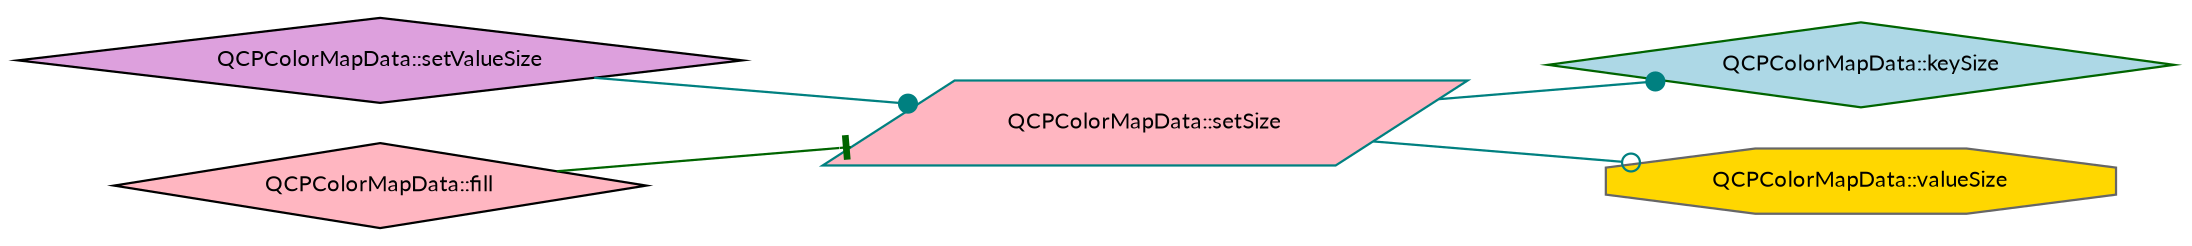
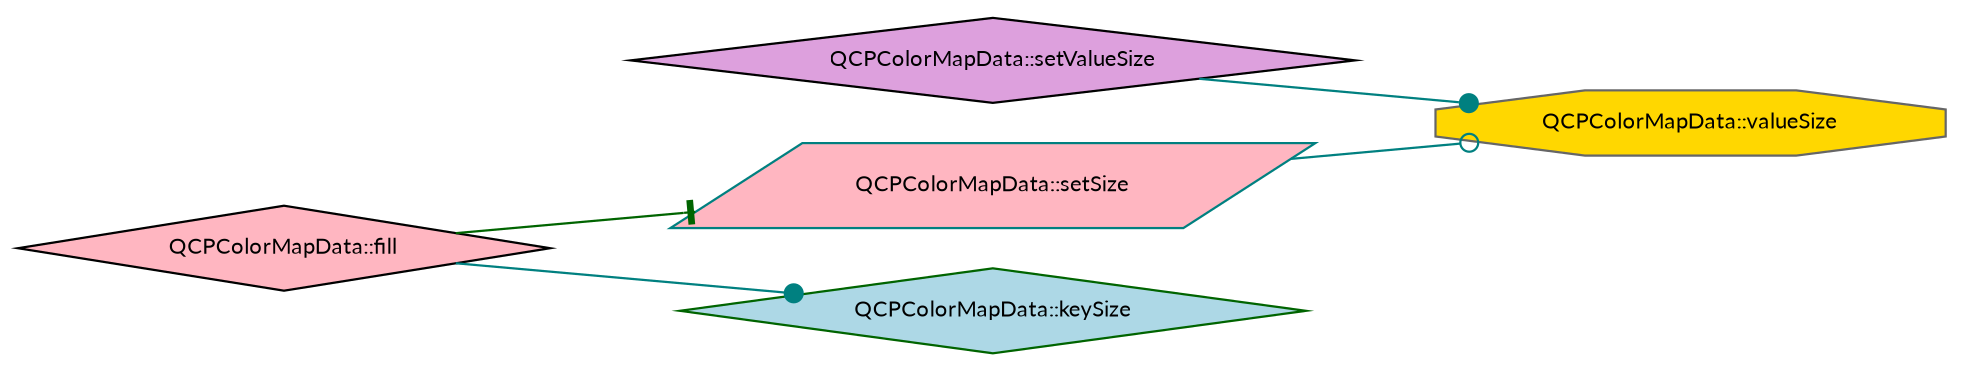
(746, 90) -> (1329, 91)
(1542, 91) -> (620, 278)
